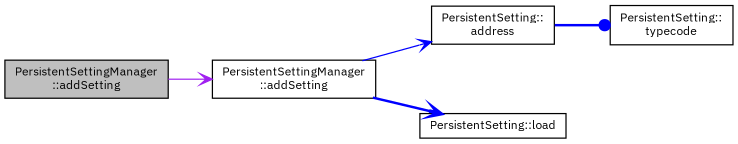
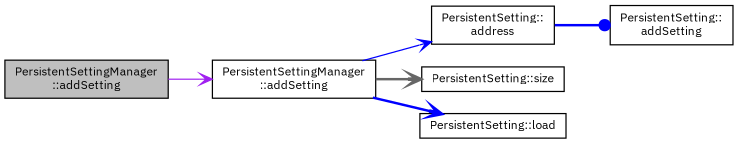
(672, 25) -> (672, 25)
none -> (493, 79)
